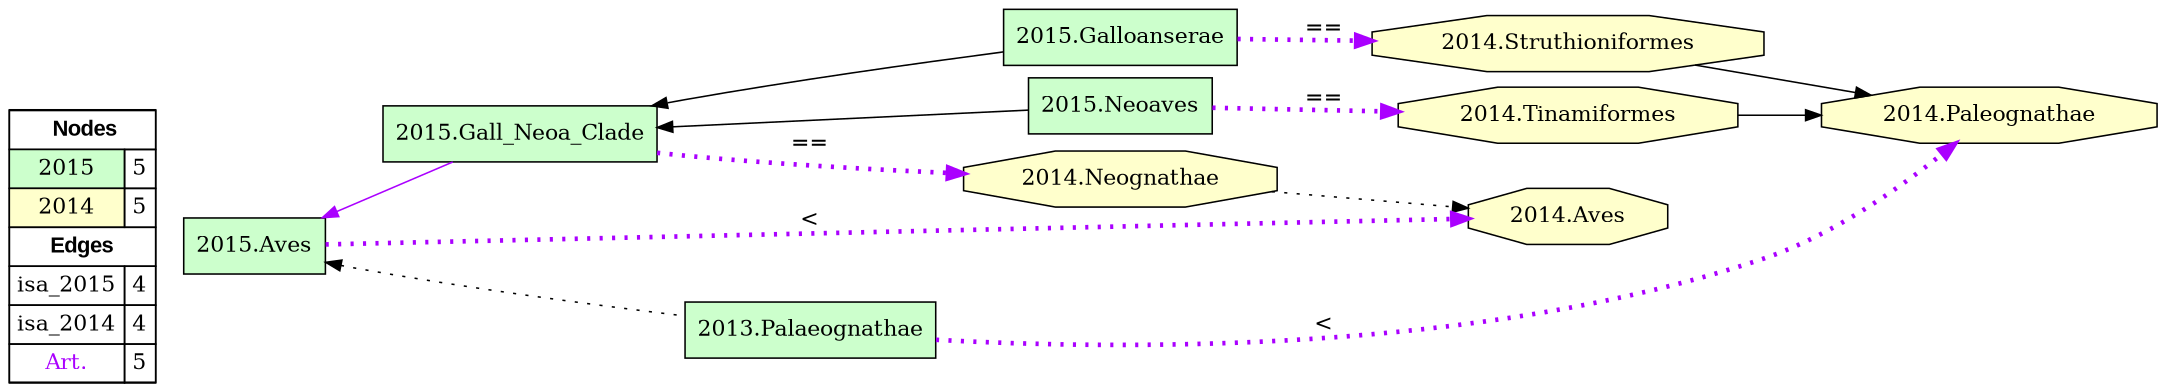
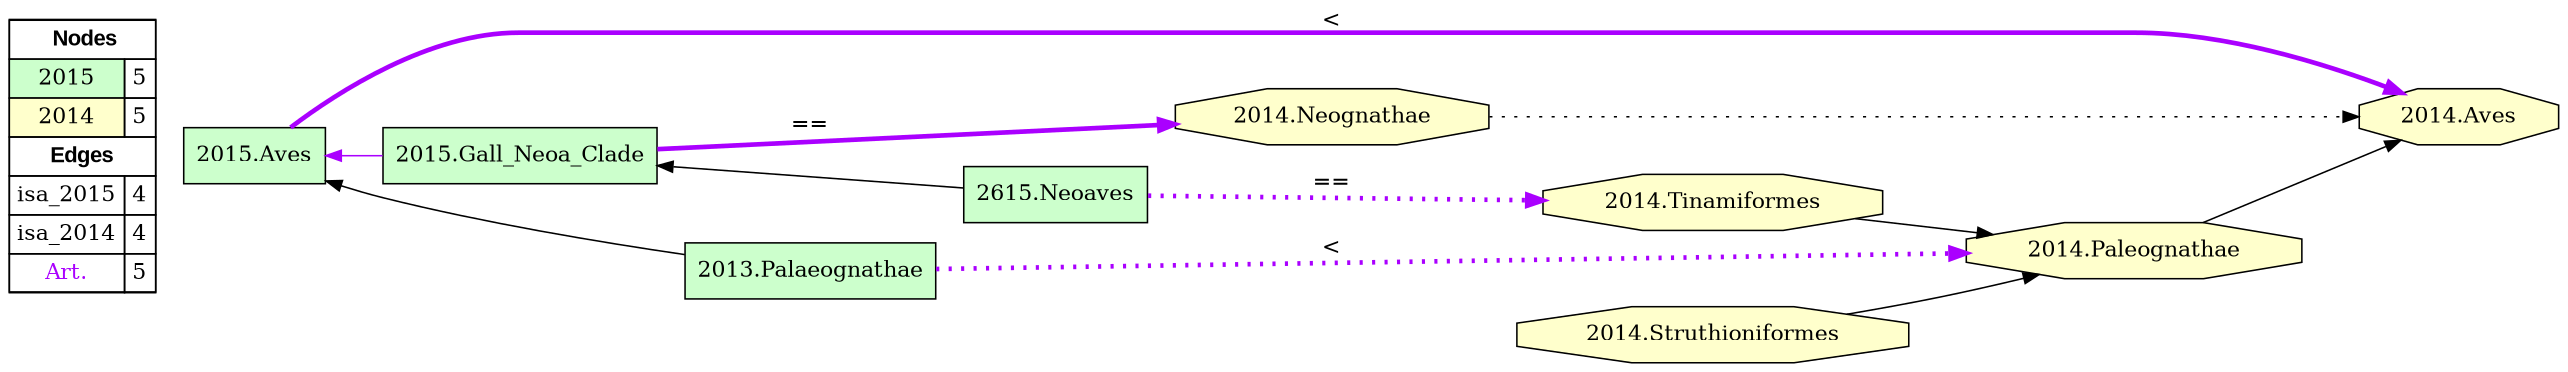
(1120, 37) -> none
(1120, 106) -> (1056, 195)
(802, 165) -> (908, 137)
none -> (2294, 185)
(889, 232) -> (1331, 33)
(512, 293) -> (512, 226)
